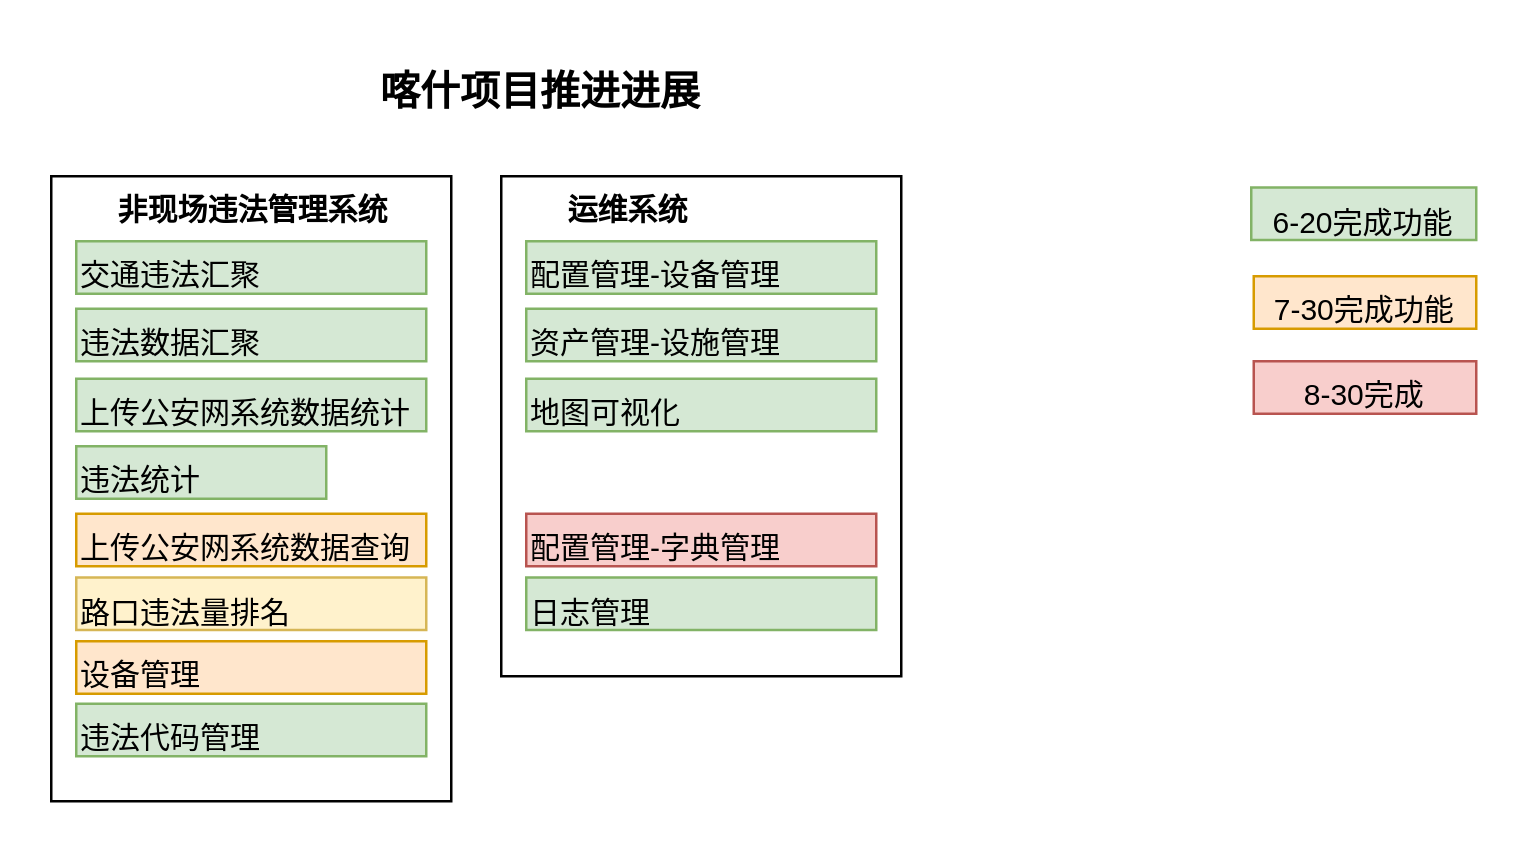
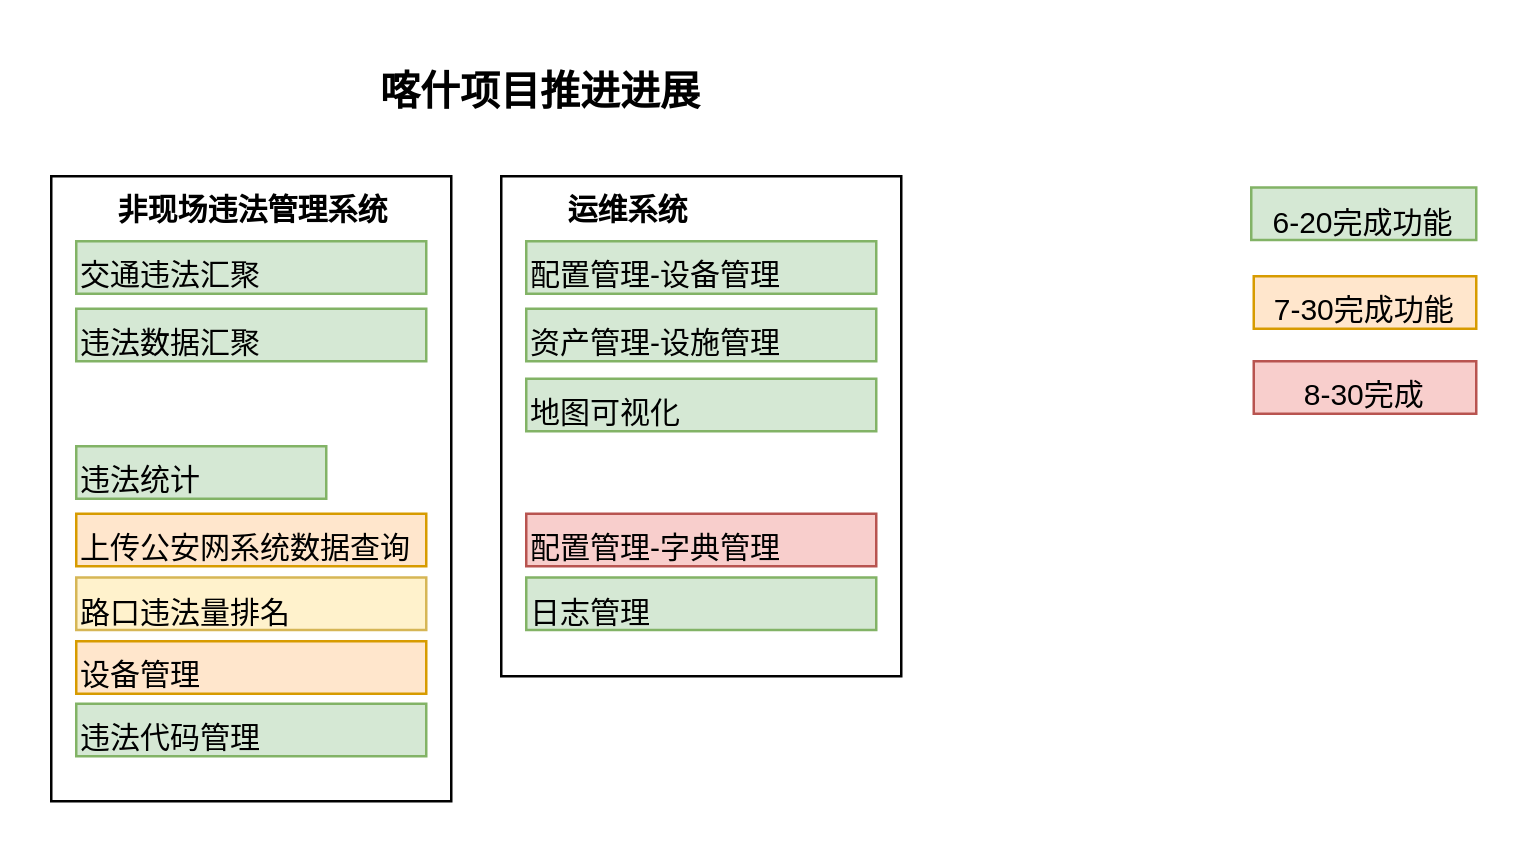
(251, 405) -> none
